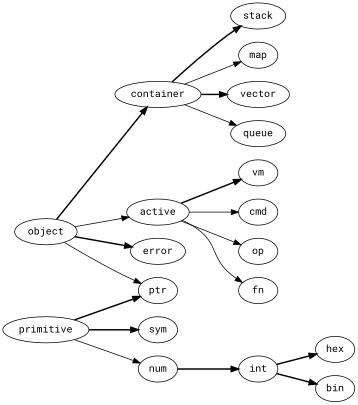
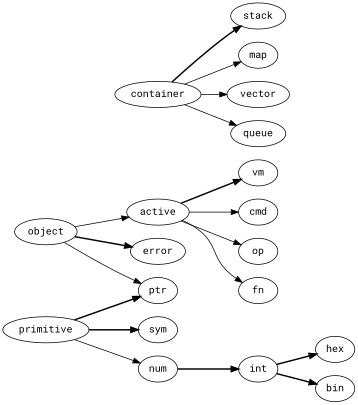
(210, 94) -> (210, 94)
(99, 166) -> none
